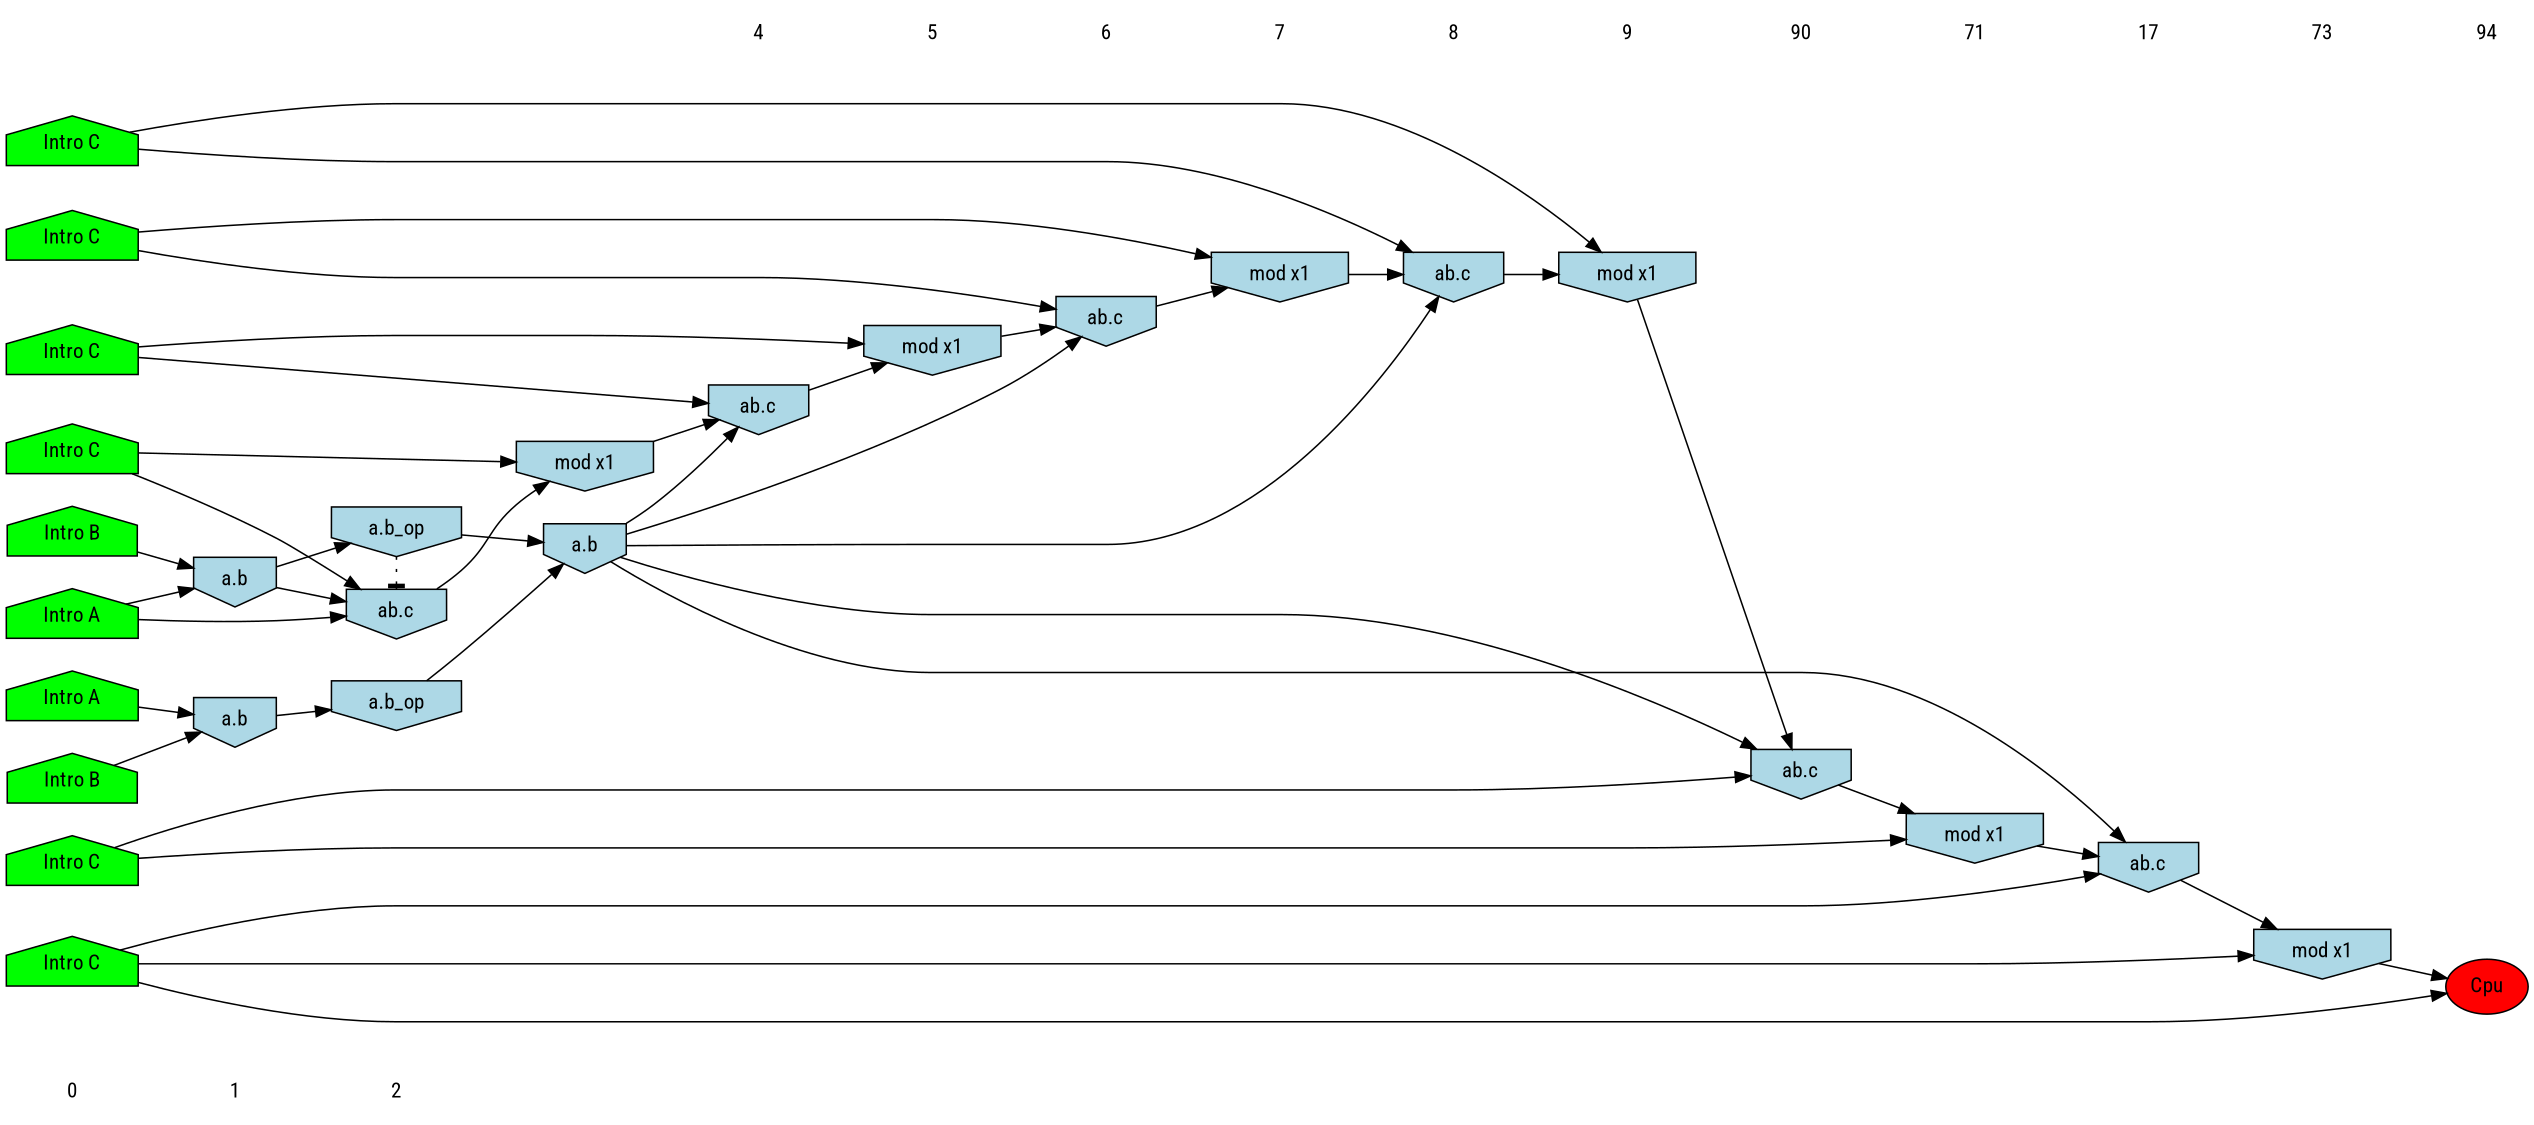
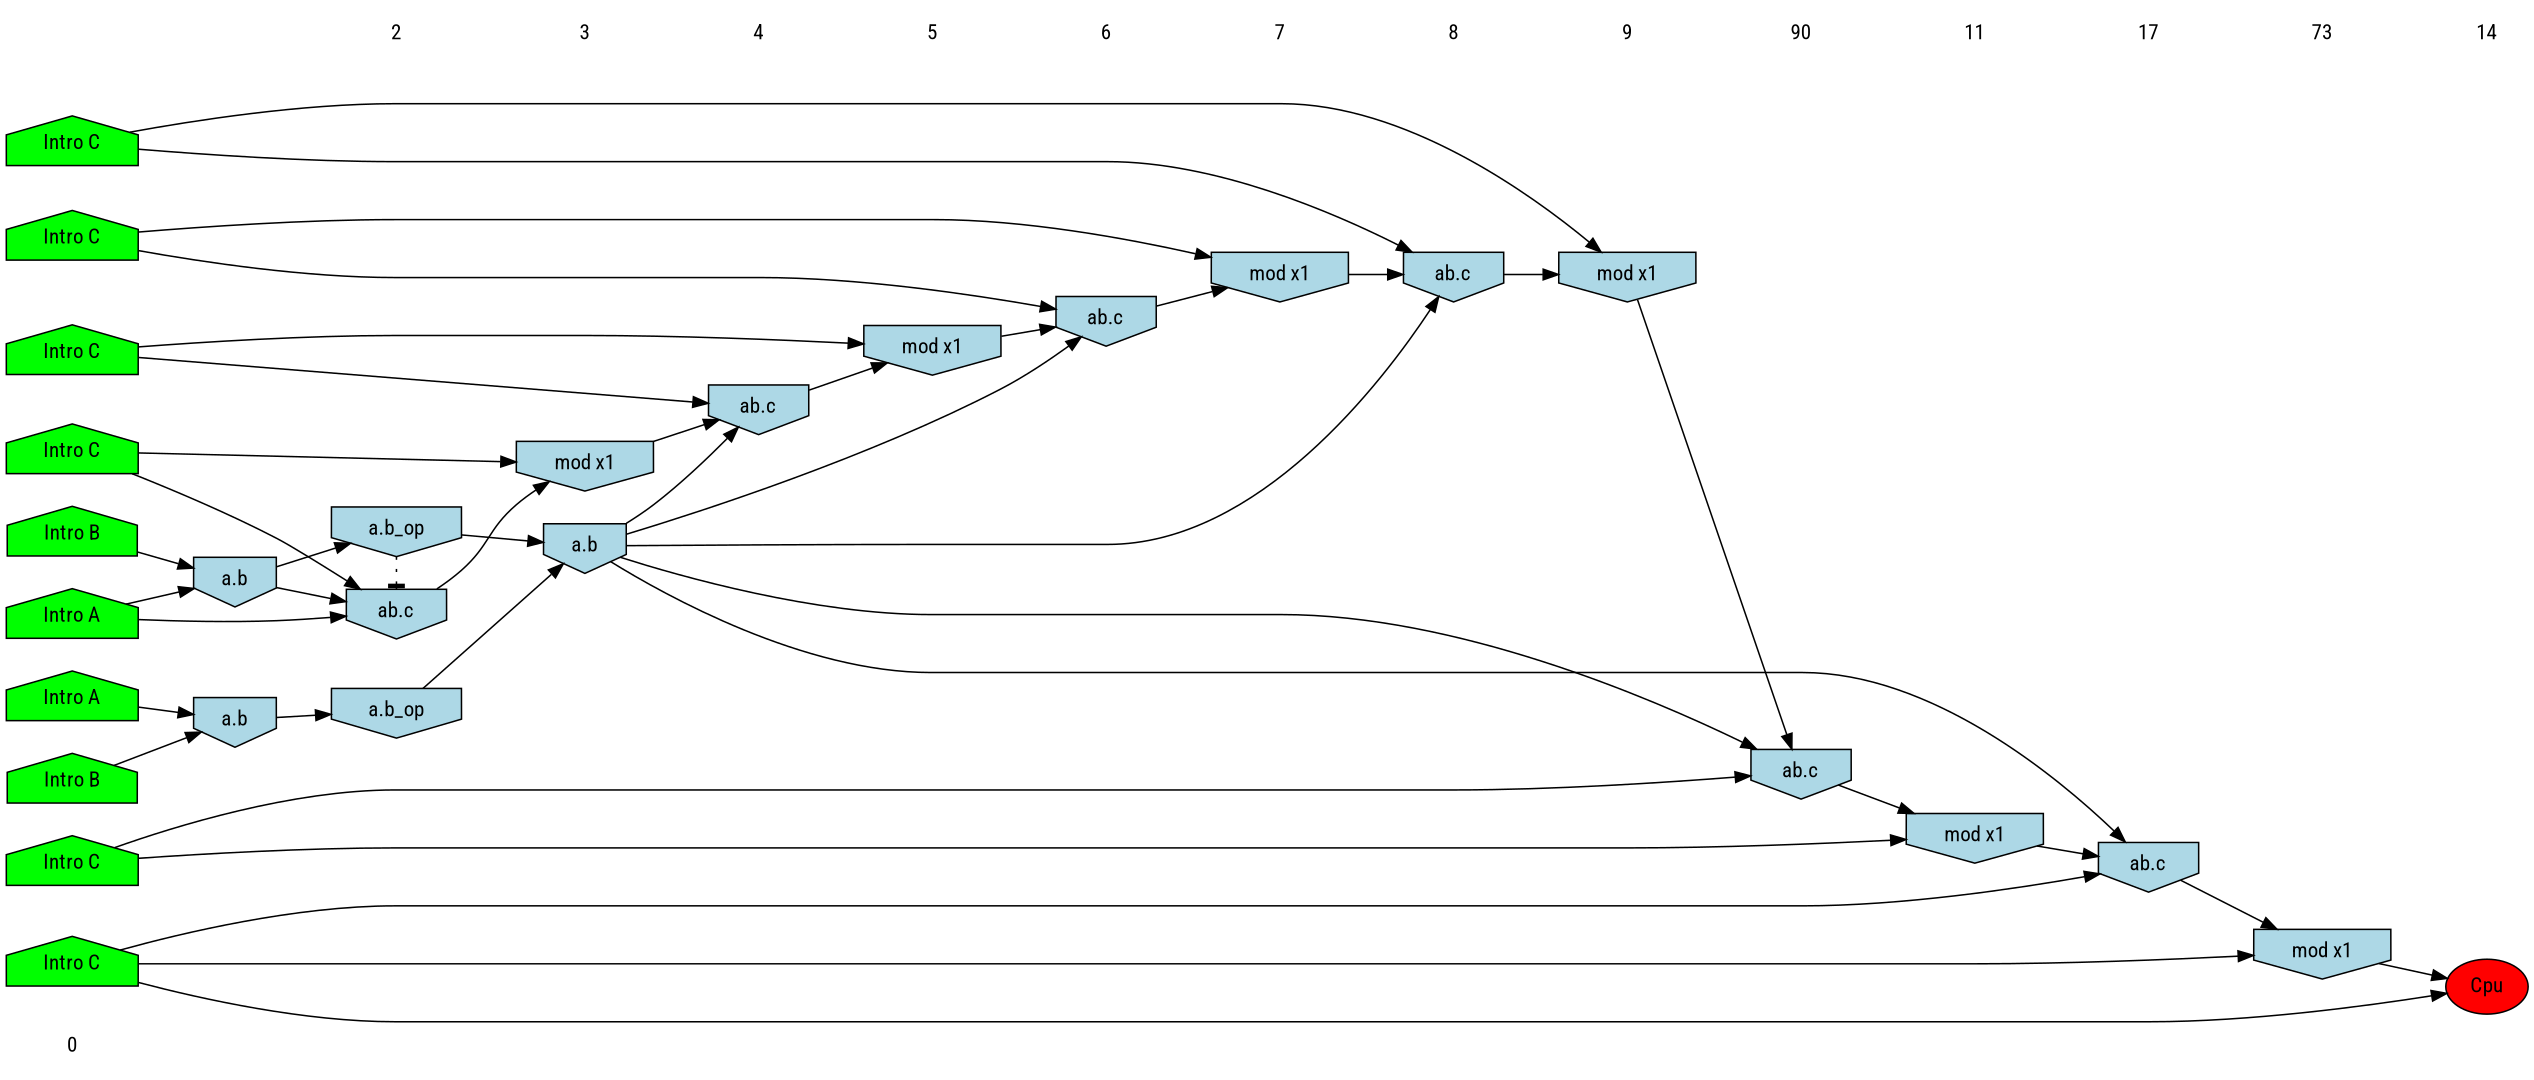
none -> (585, 34)
(1975, 34) -> (1975, 34)
(2487, 34) -> (2487, 34)
(235, 1092) -> none
